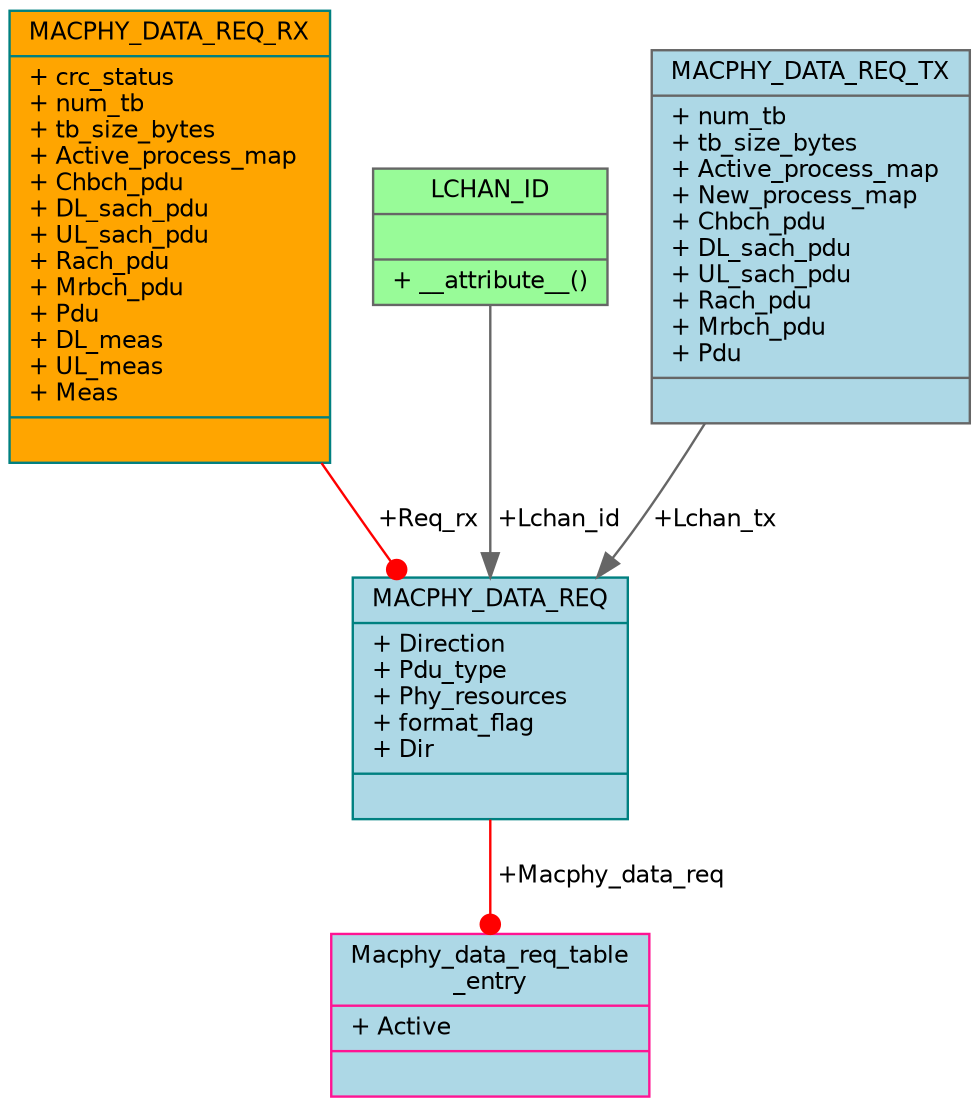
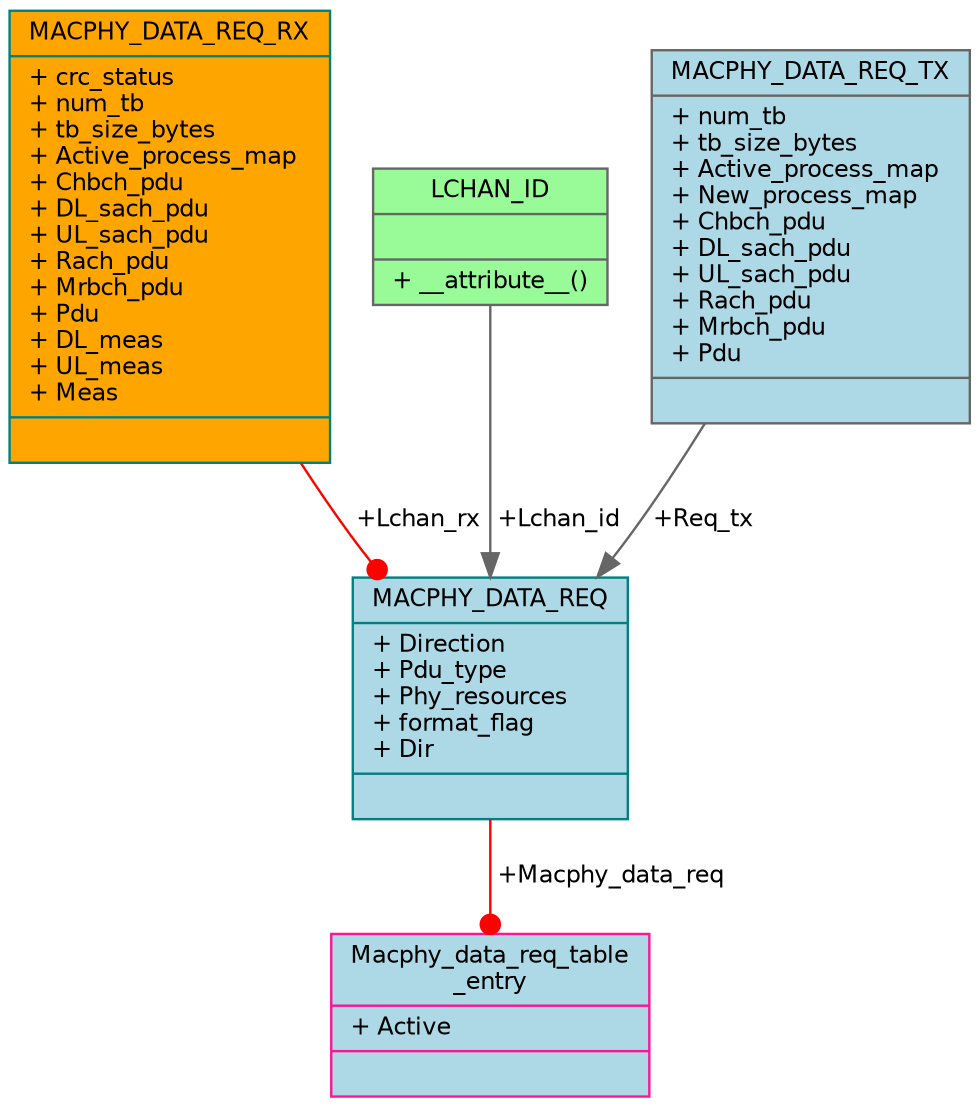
(426, 520) -> (415, 520)
(712, 520) -> (701, 520)
